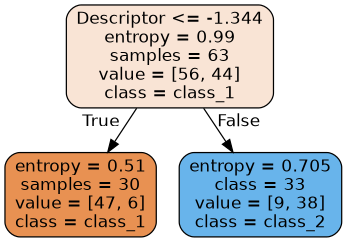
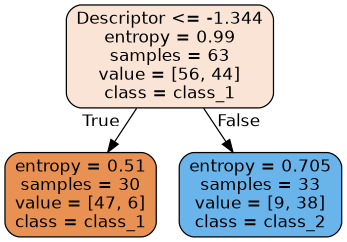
(260, 195) -> (260, 195)
